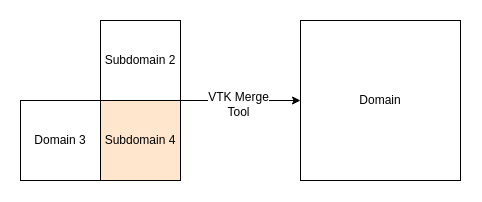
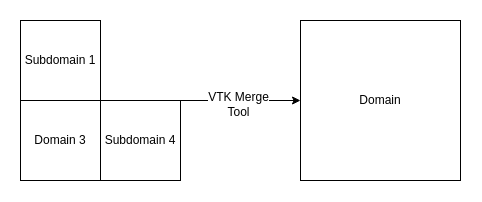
none -> (61, 61)
(141, 61) -> none
(141, 141) -> (141, 141)
